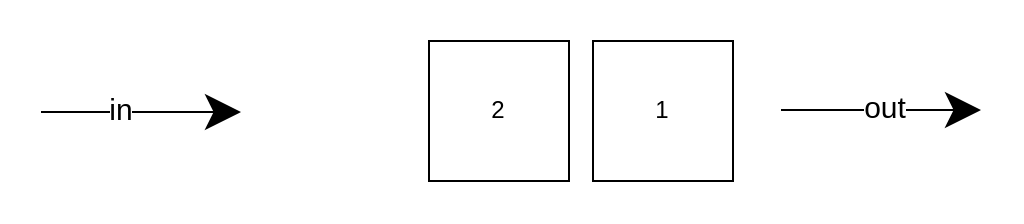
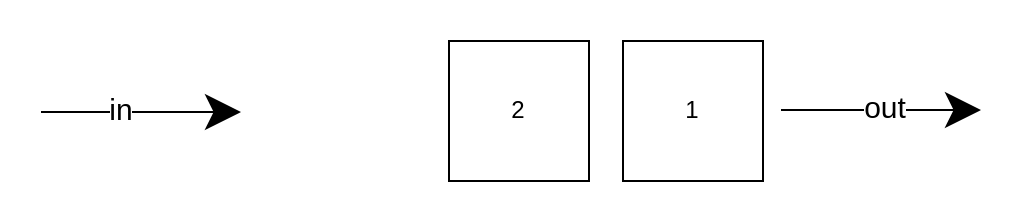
(499, 111) -> (519, 111)
(663, 111) -> (693, 111)
